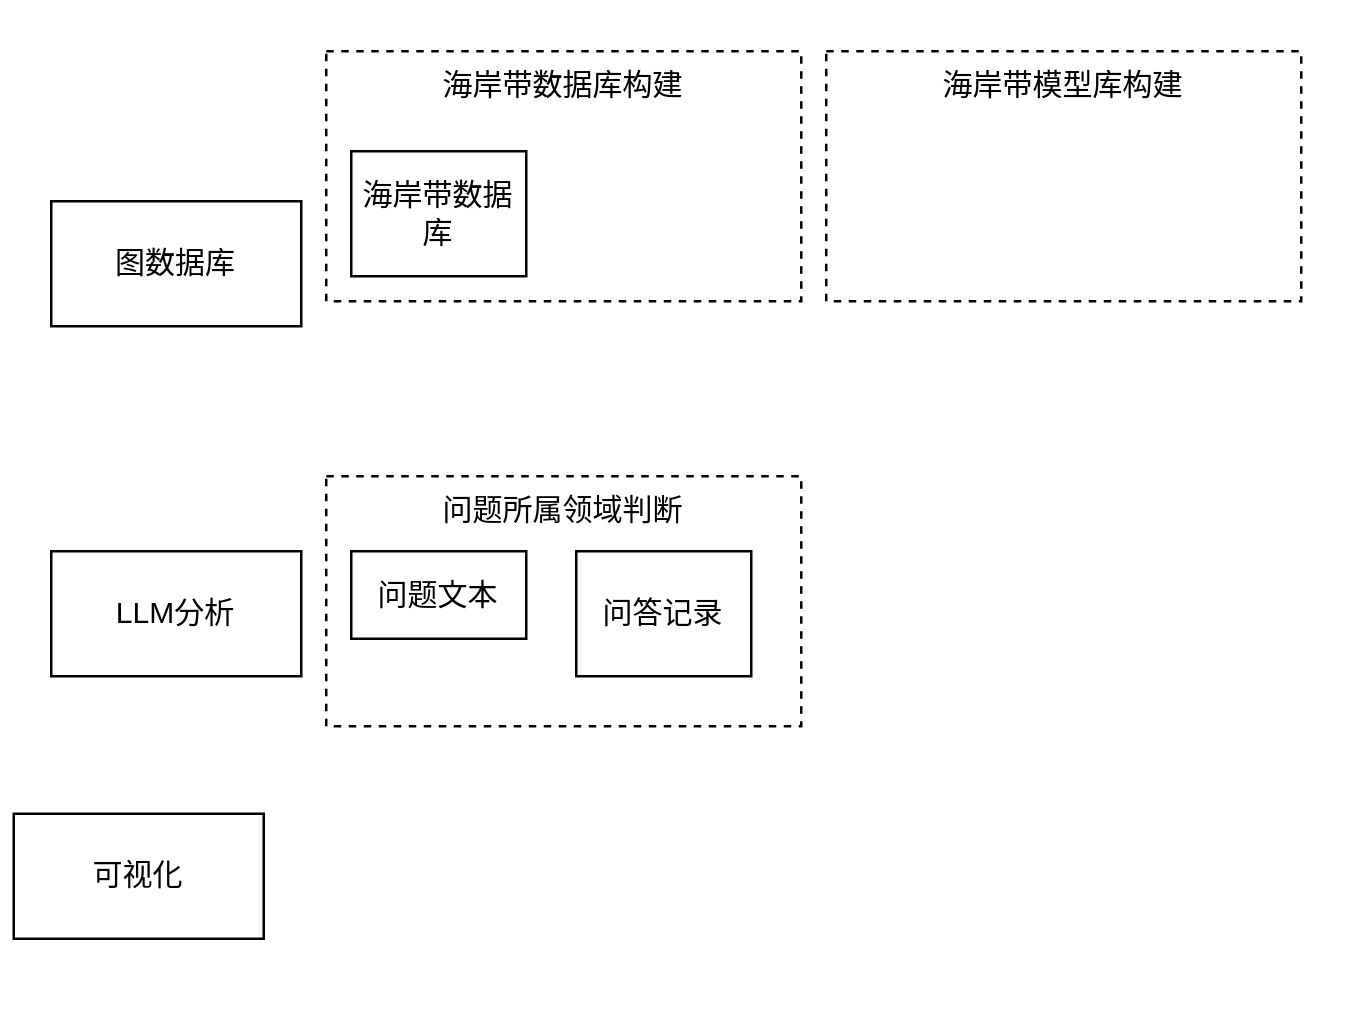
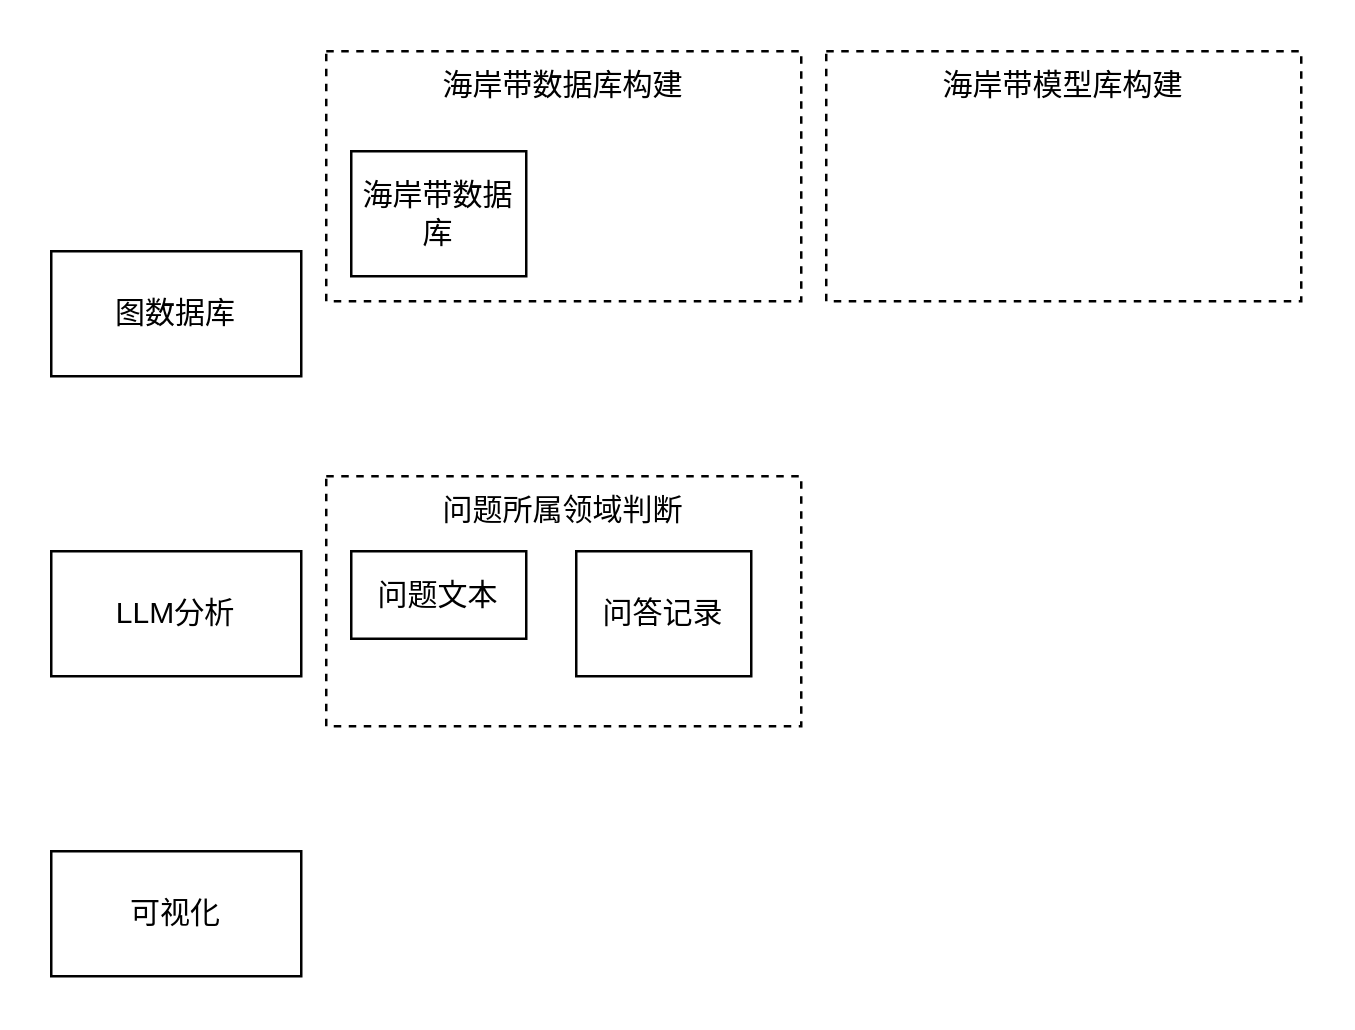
(176, 264) -> (176, 314)
(139, 876) -> (176, 914)
